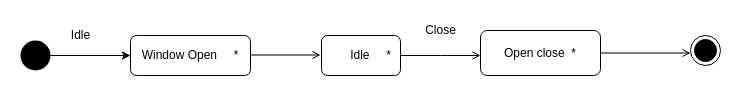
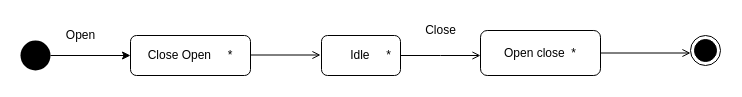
(81, 36) -> (81, 36)
(191, 56) -> (191, 56)
